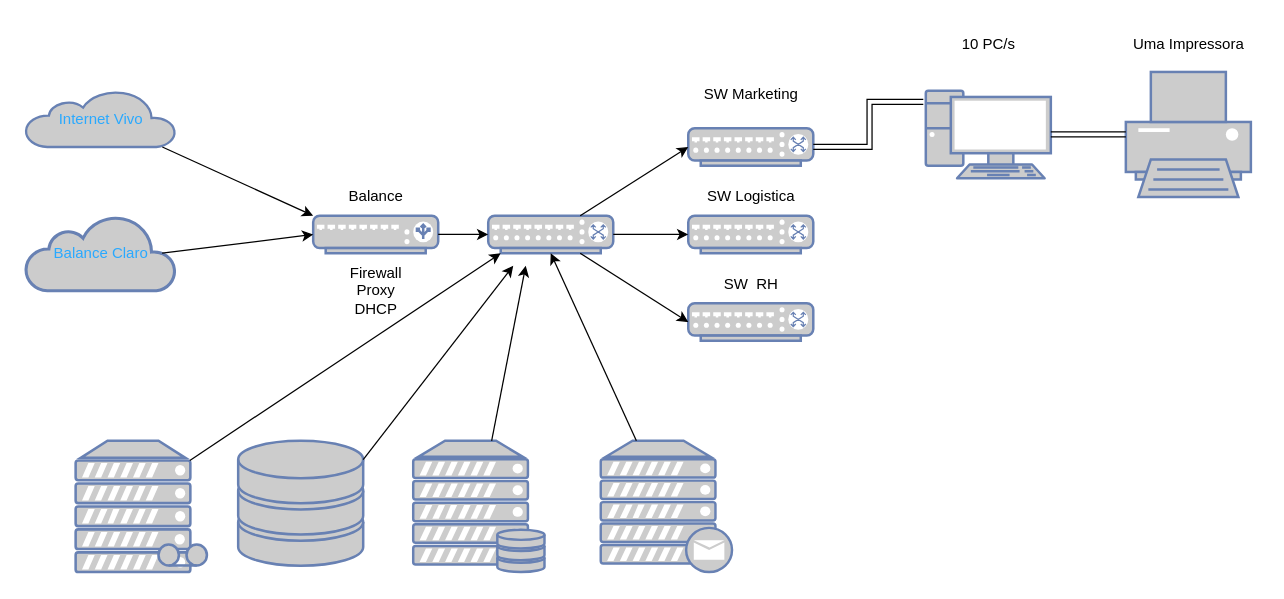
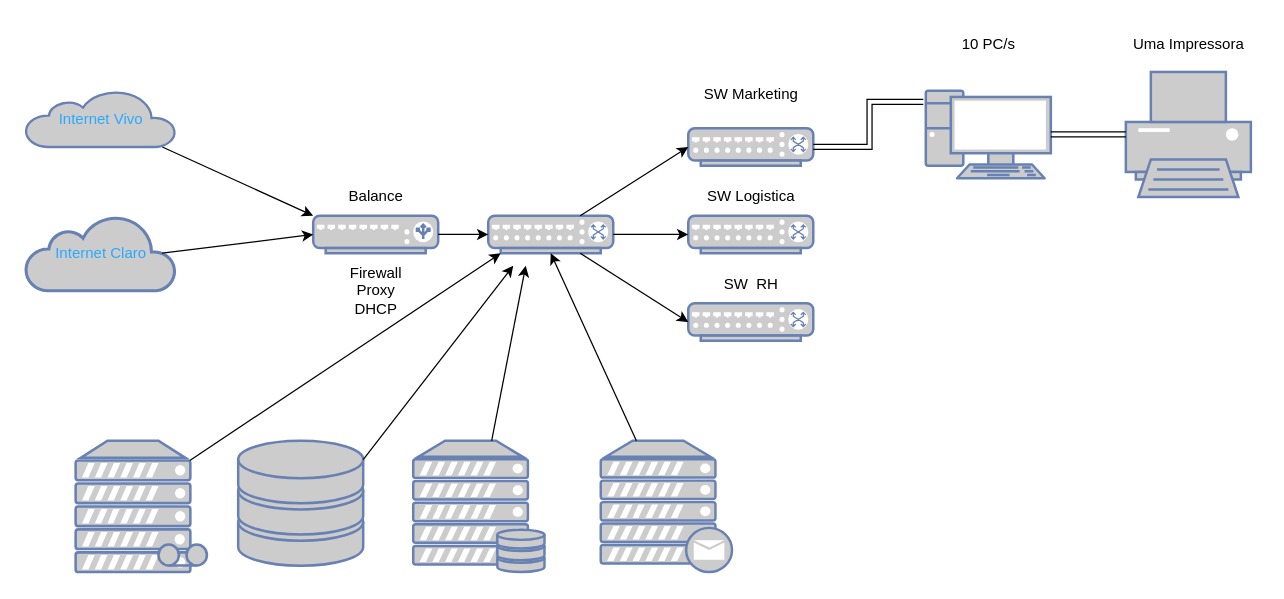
(101, 253) -> (101, 253)
